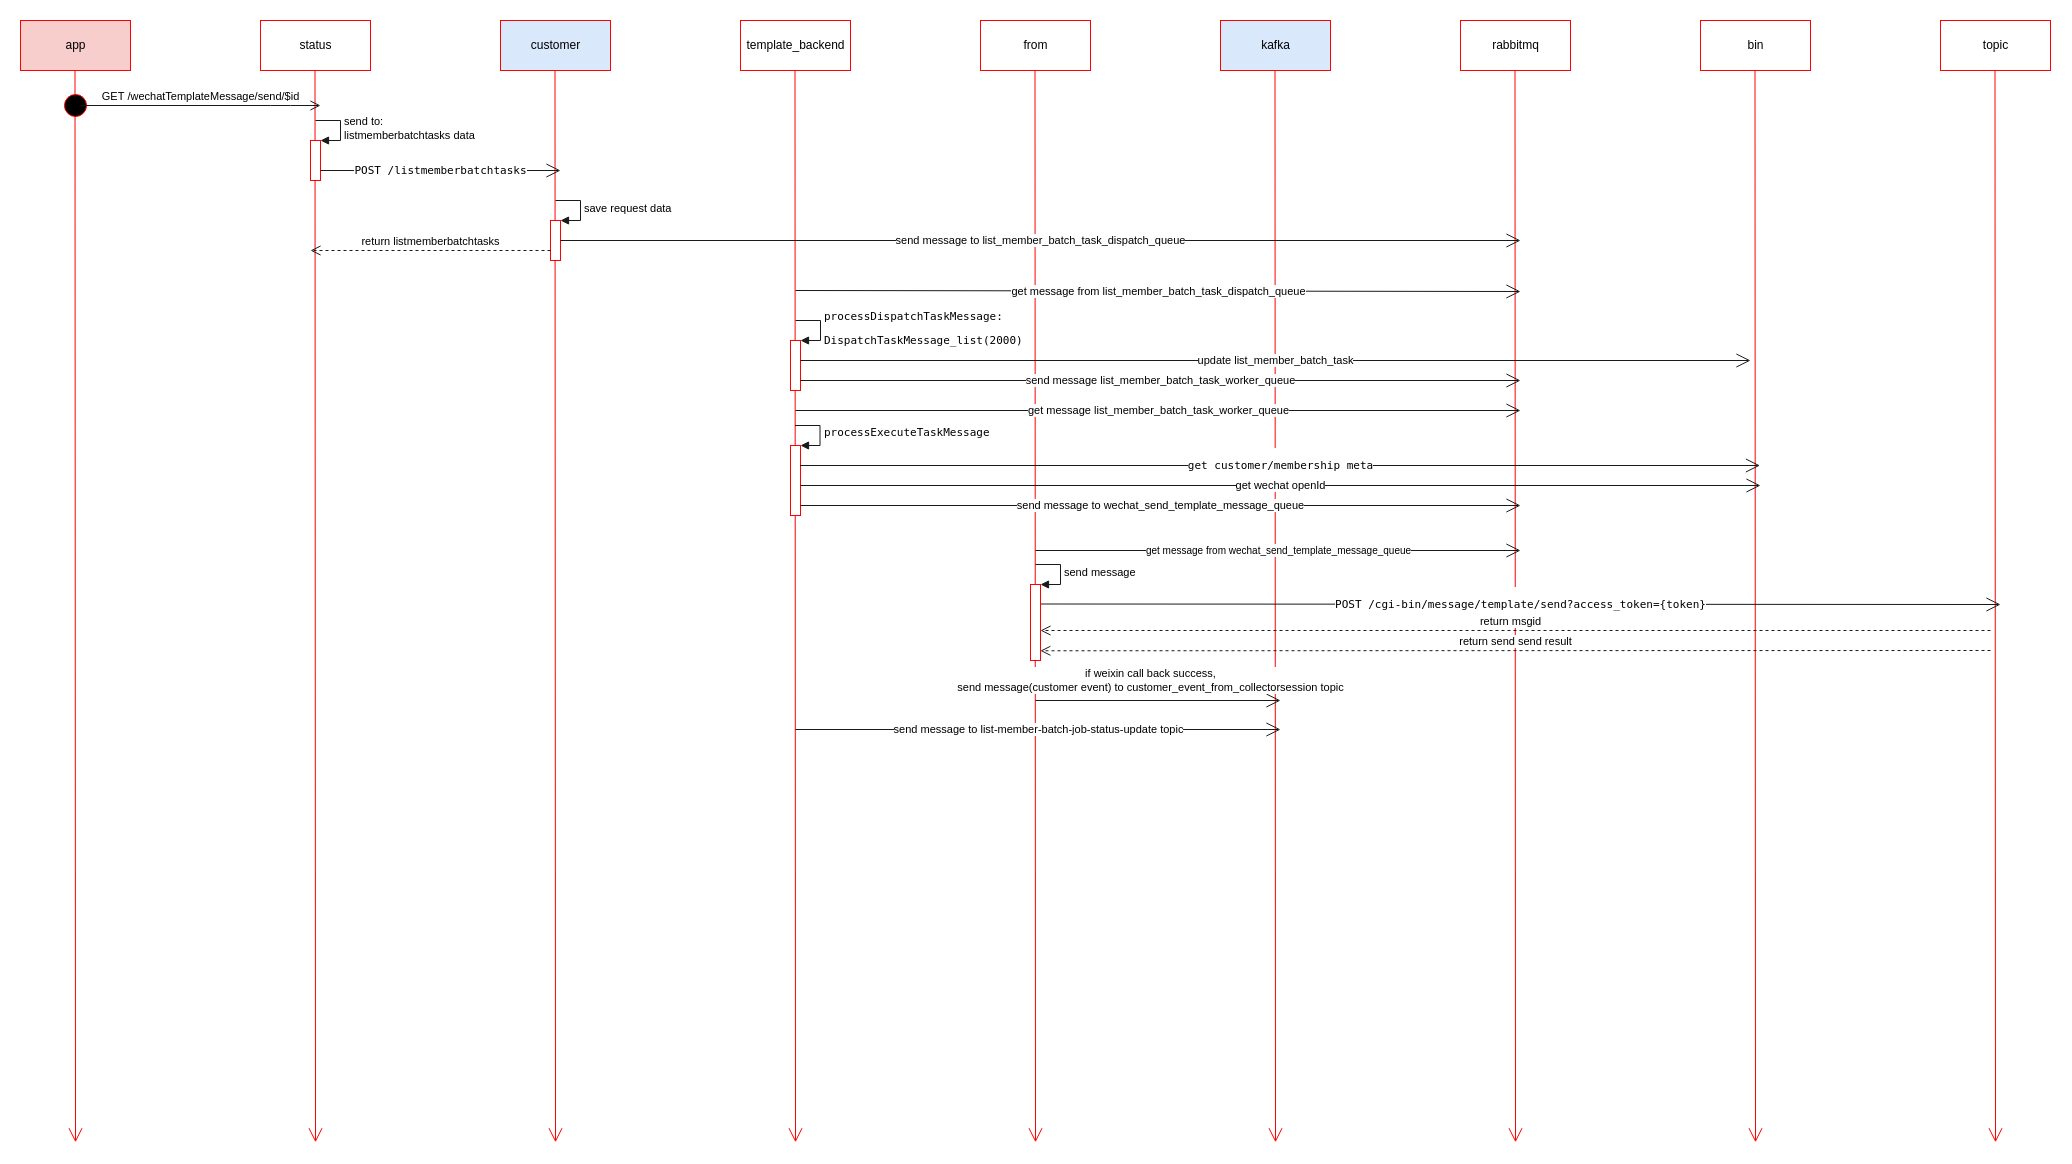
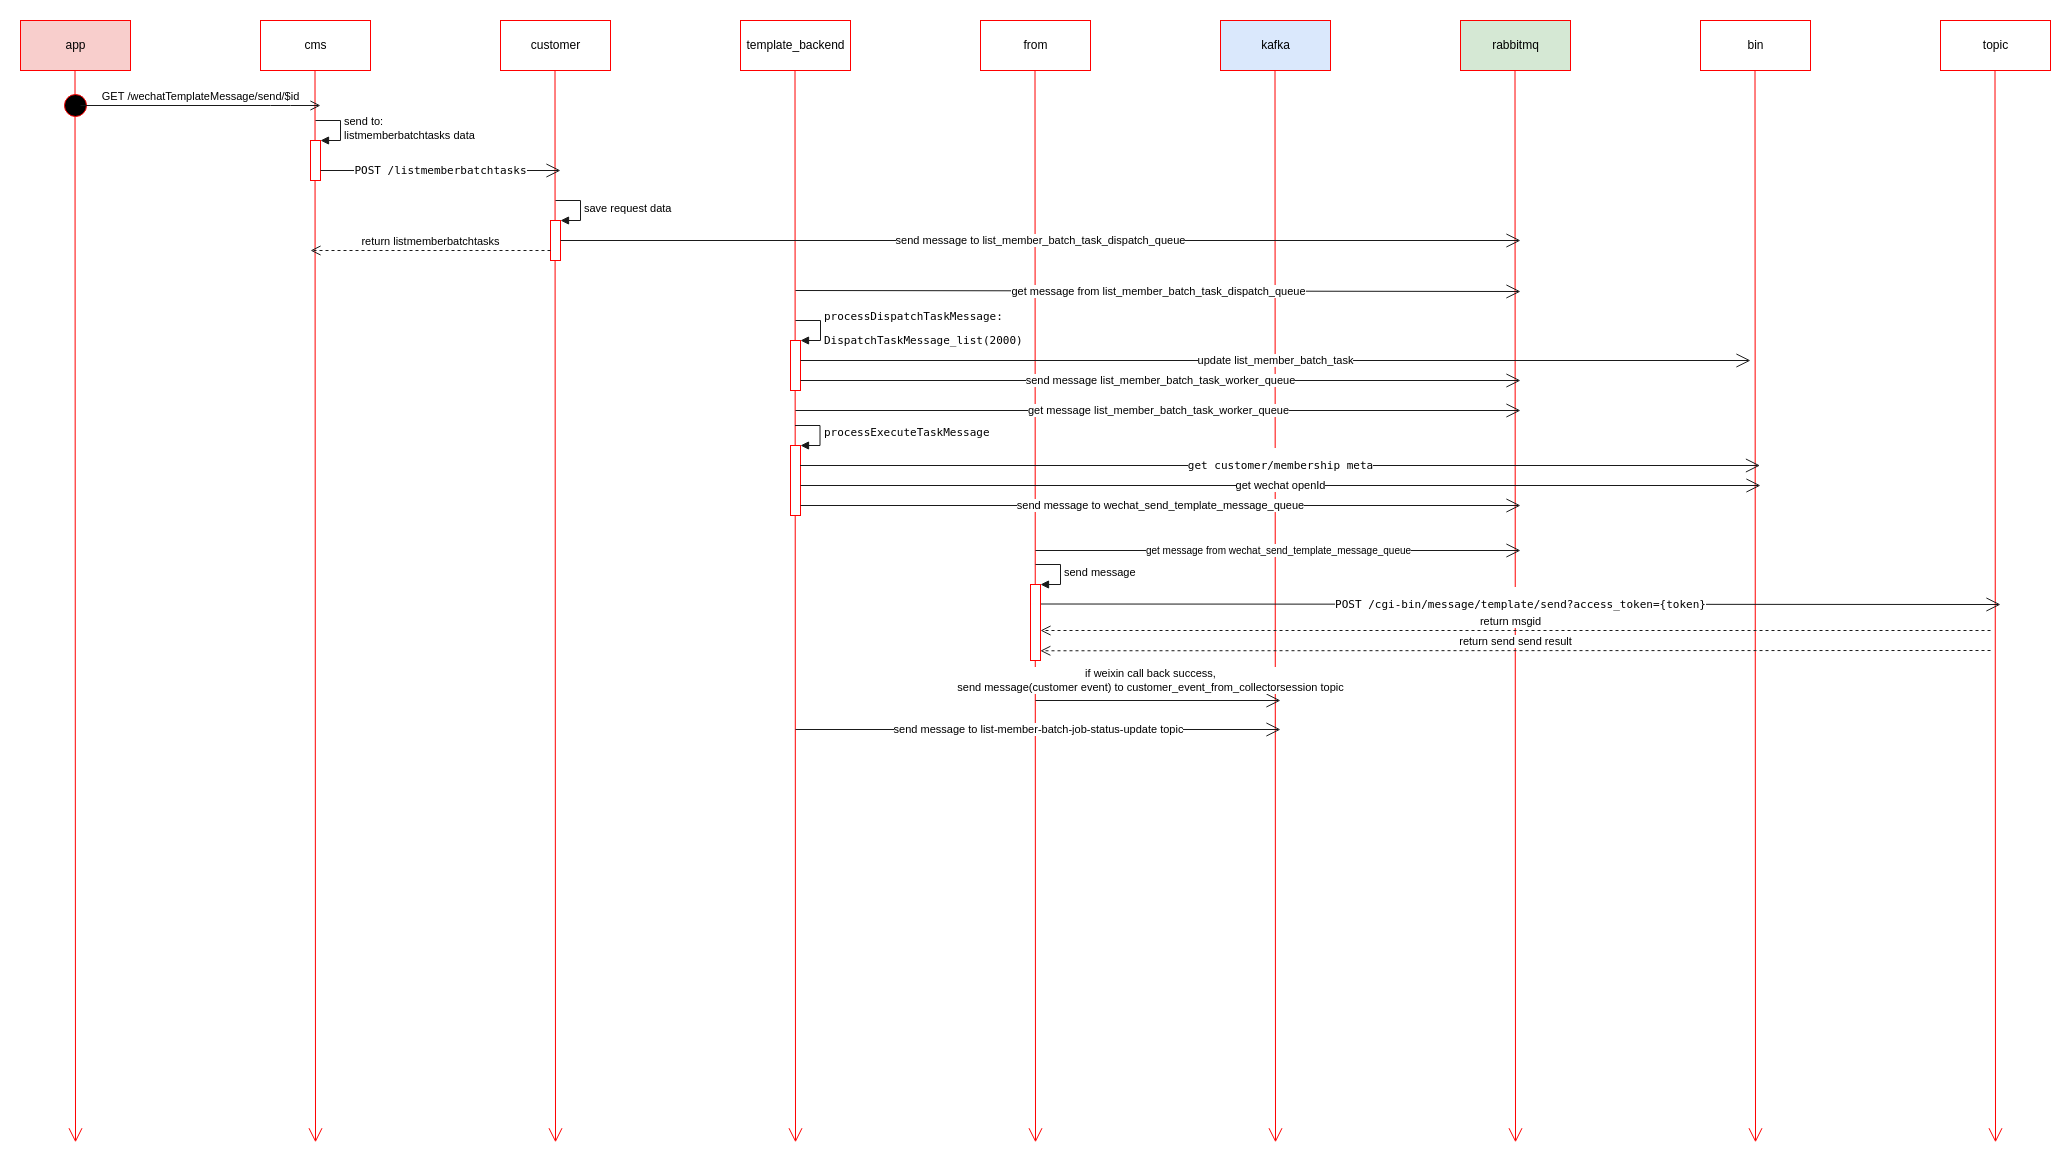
(316, 46) -> (316, 46)
(556, 46) -> (556, 46)
(1516, 46) -> (1516, 46)
